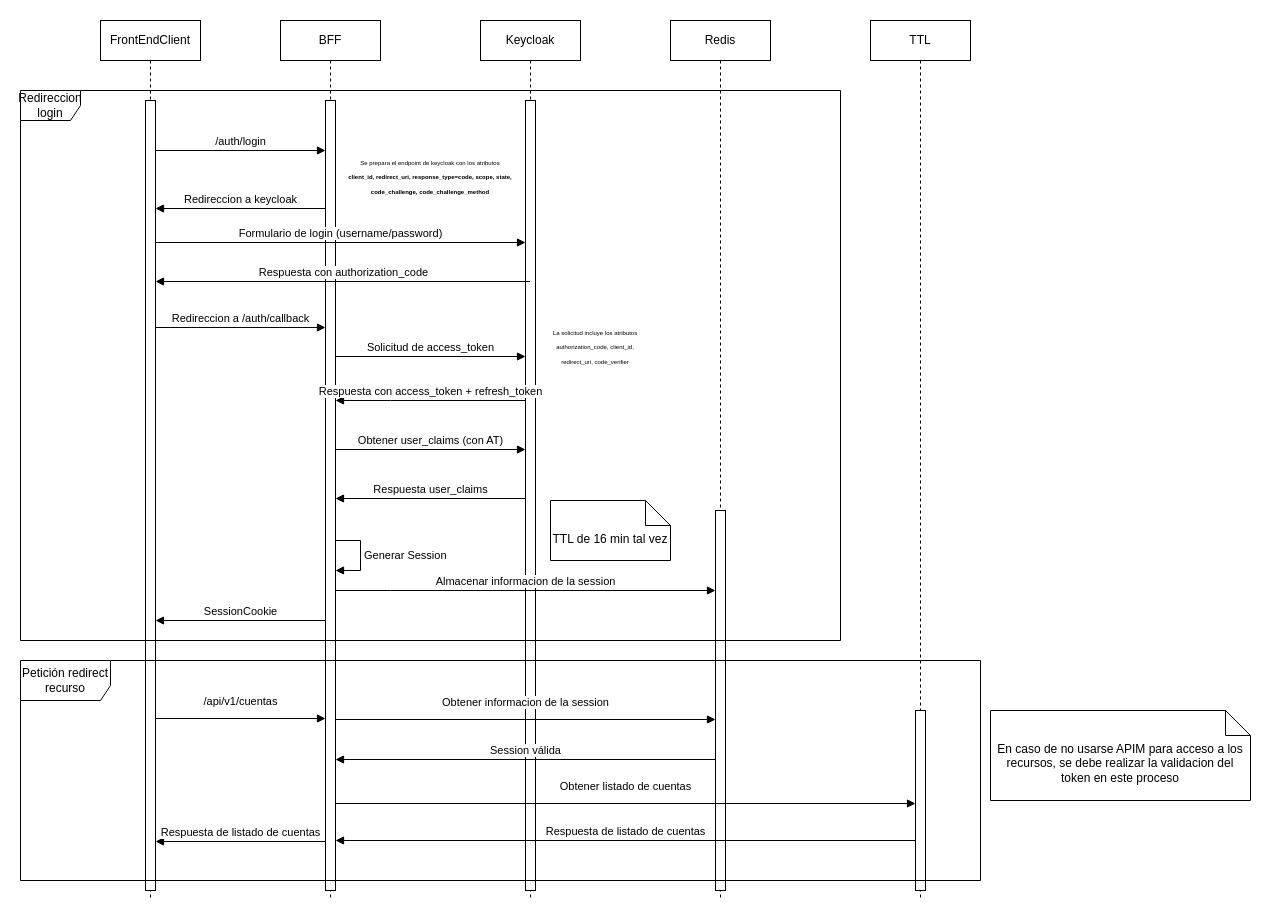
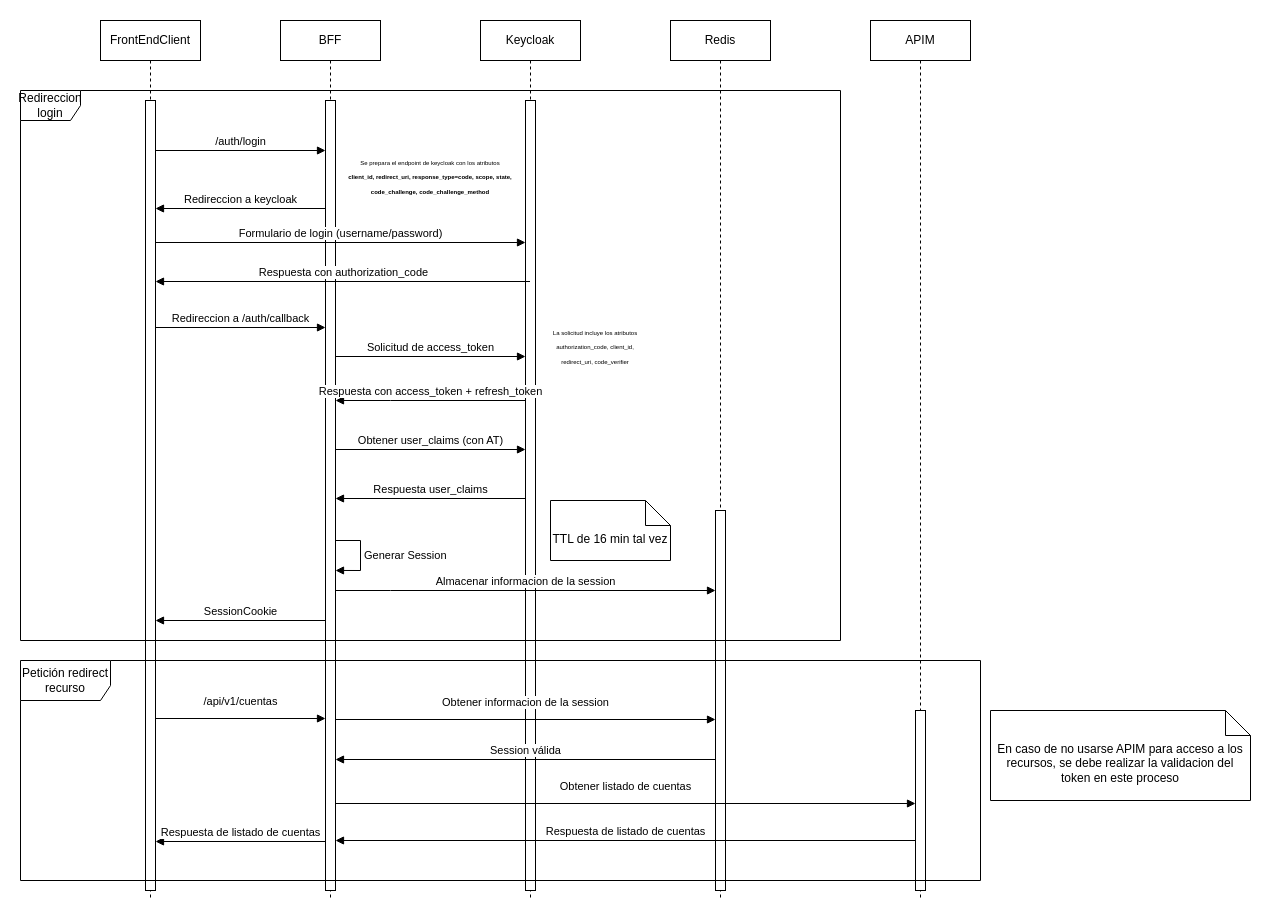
(921, 41) -> (921, 41)
